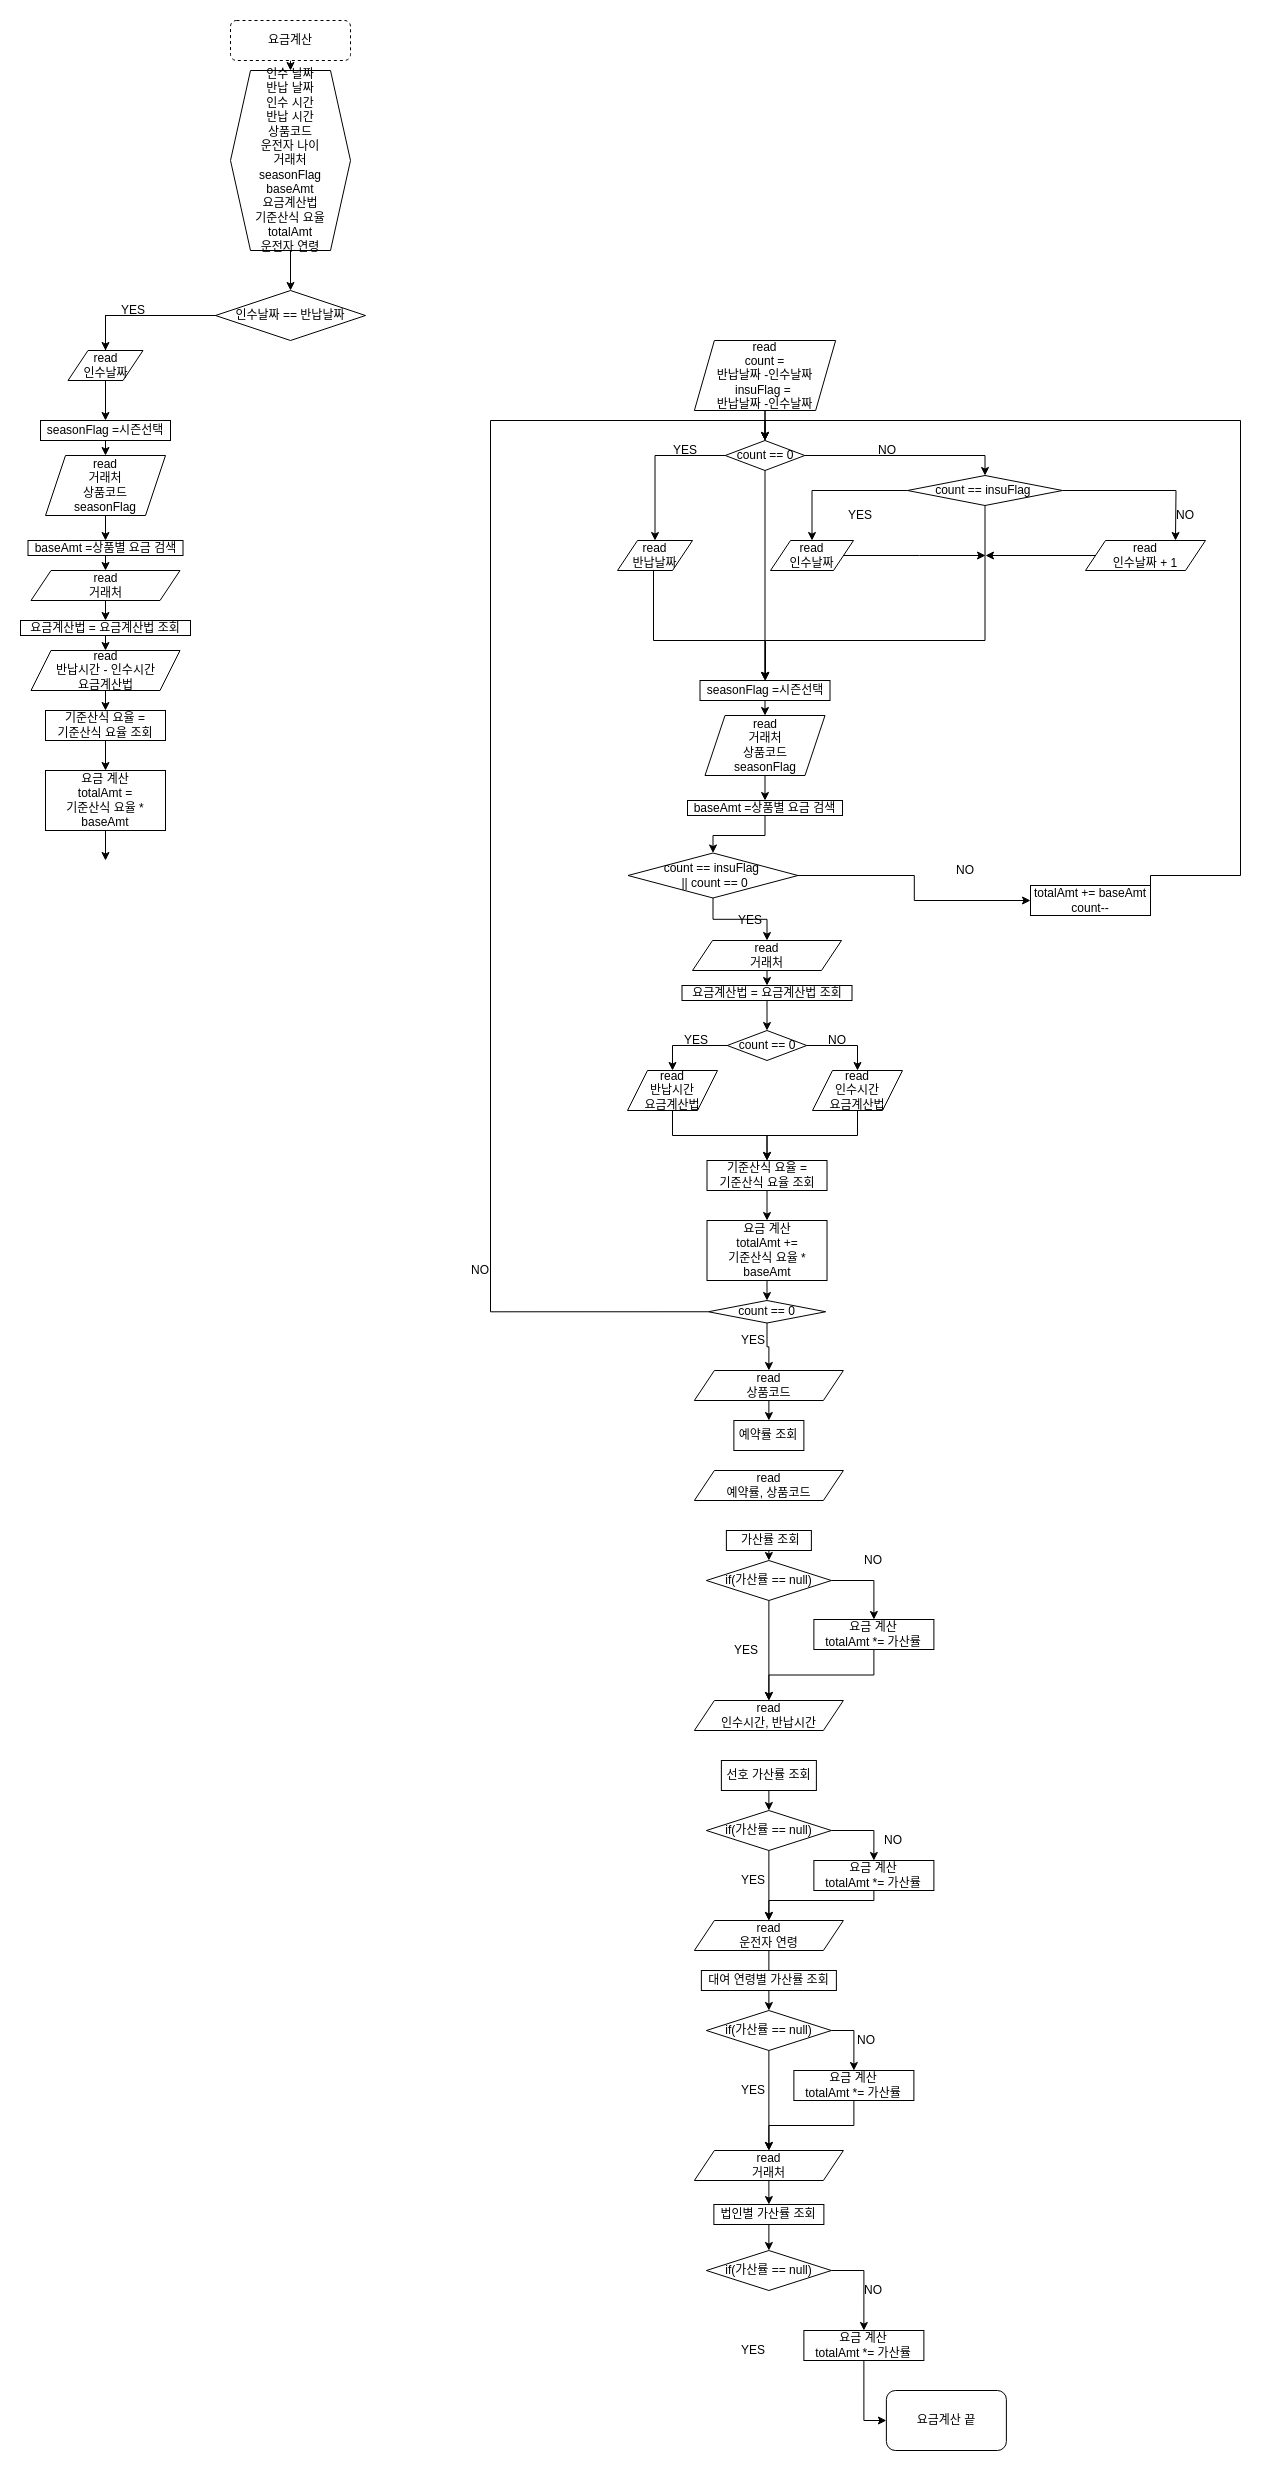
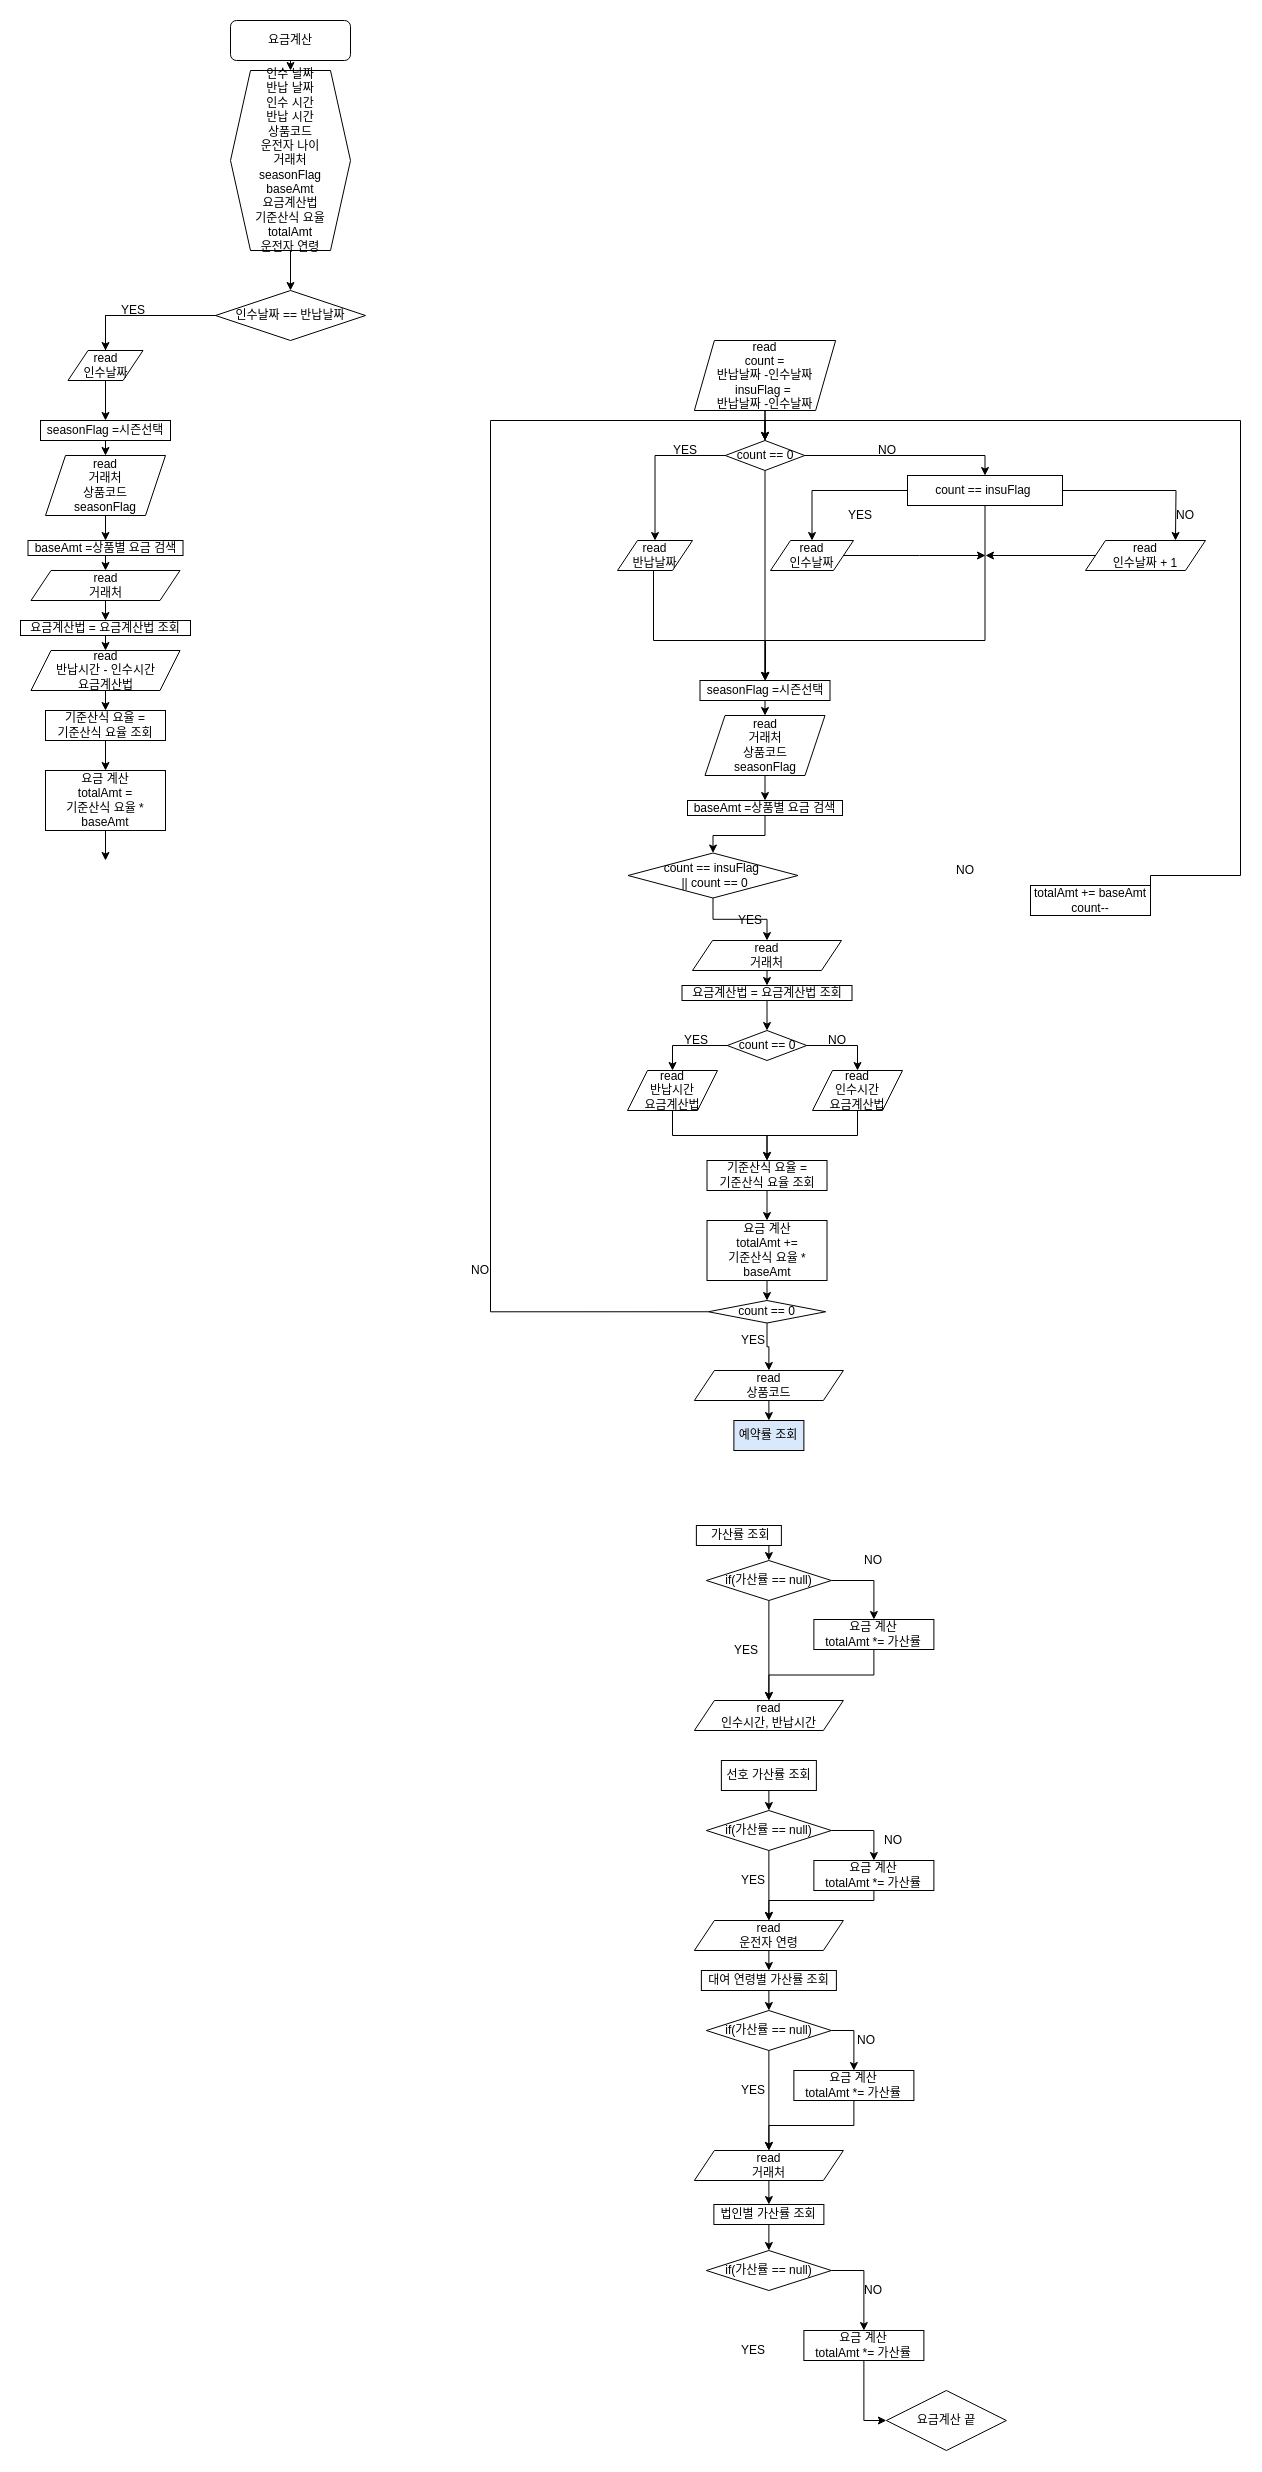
(291, 41) -> (291, 41)
(985, 491) -> (985, 491)
(914, 885) -> none
(769, 1436) -> (769, 1436)
(769, 1486) -> none
(769, 1541) -> (739, 1536)
(769, 1965) -> (769, 1962)
(946, 2421) -> (946, 2421)
